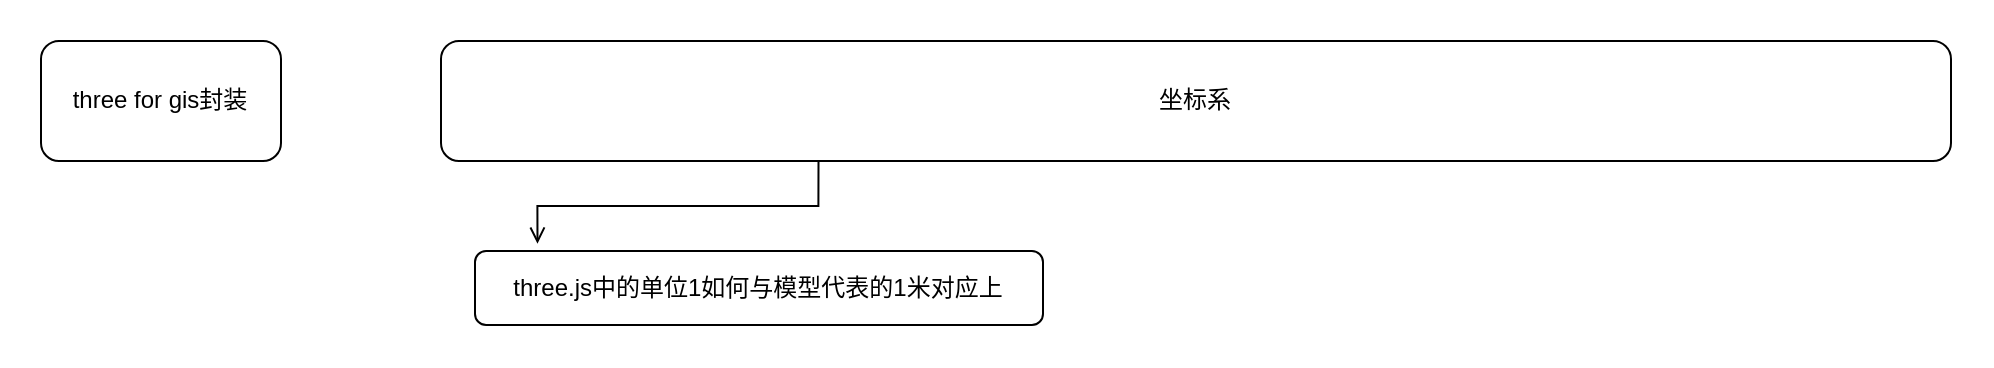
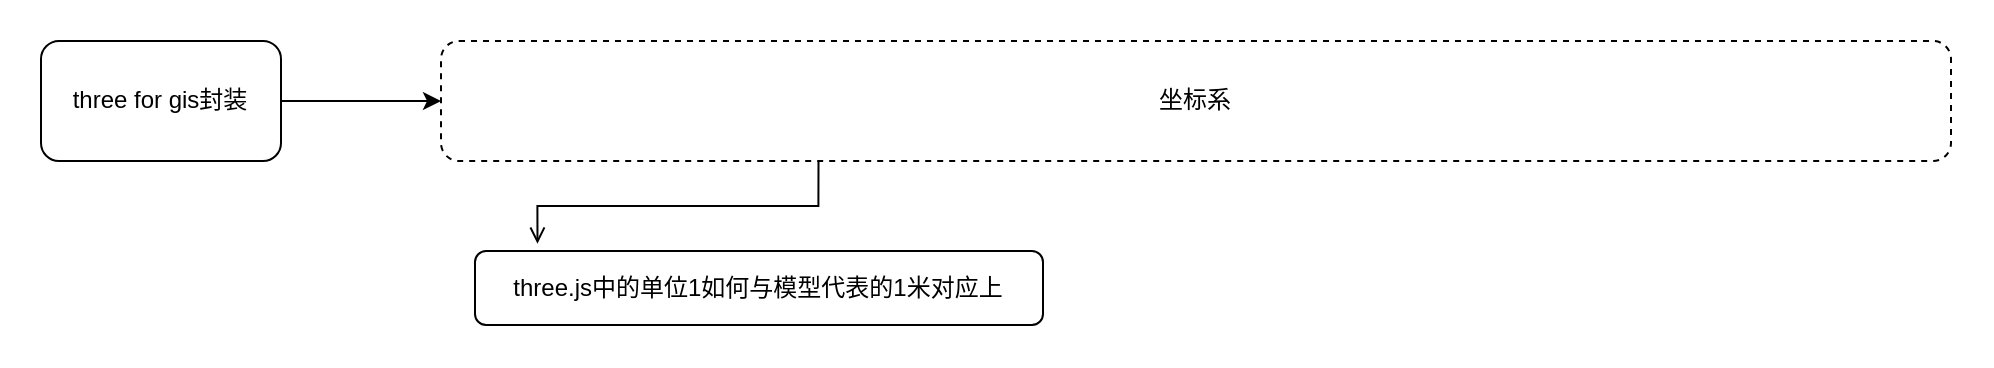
none -> (354, 101)
(1196, 101) -> (1196, 101)
